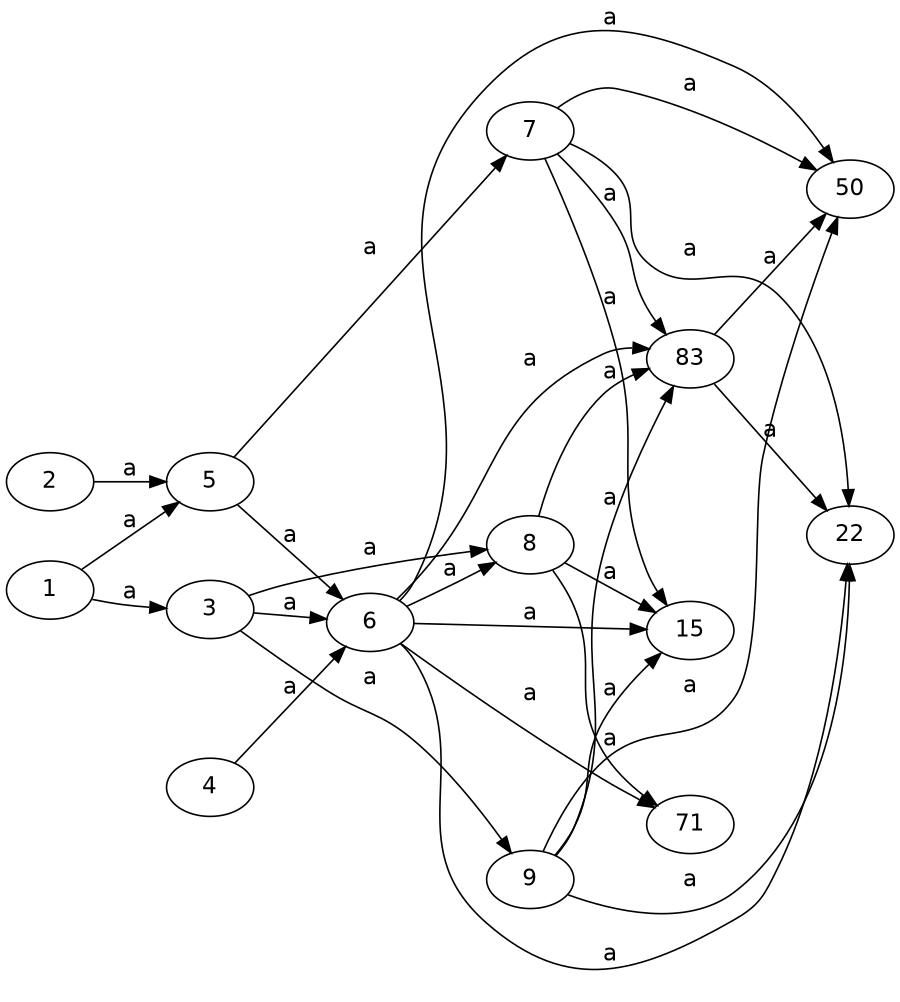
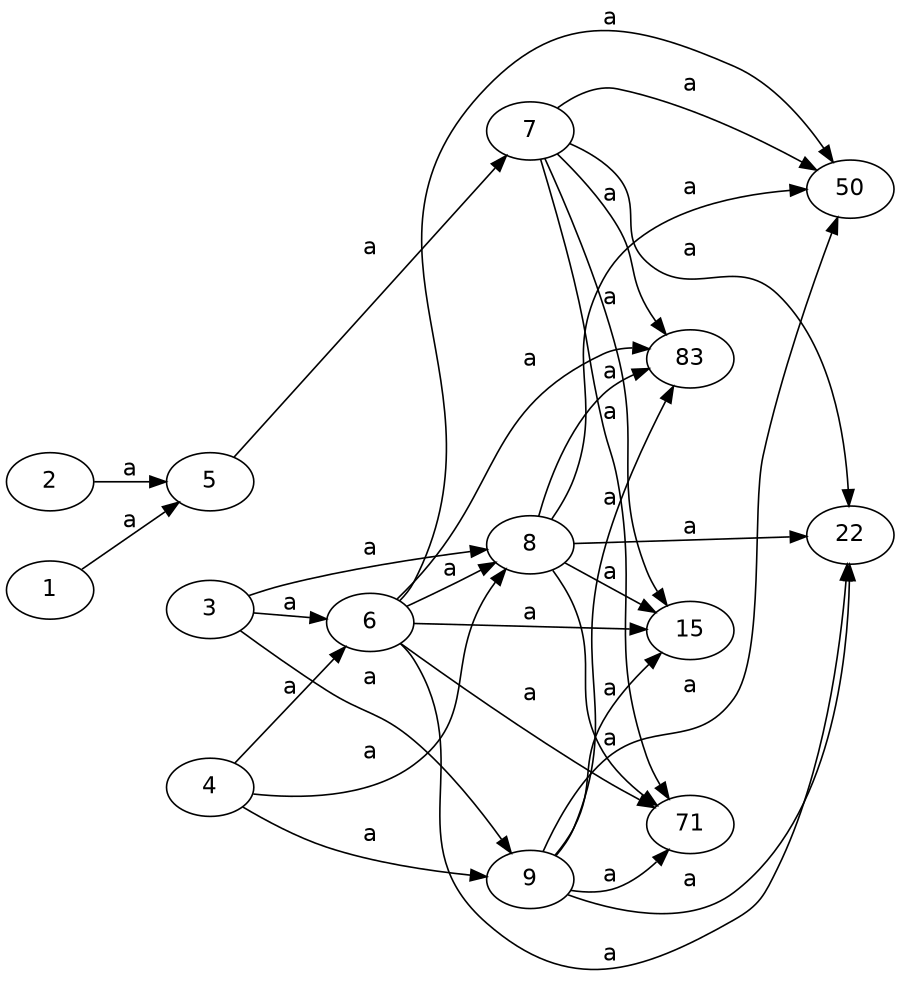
(769, 275) -> (591, 306)
(758, 433) -> (682, 540)
none -> (616, 470)
(284, 546) -> none
(121, 604) -> none
none -> (414, 764)
none -> (352, 855)
none -> (617, 888)
